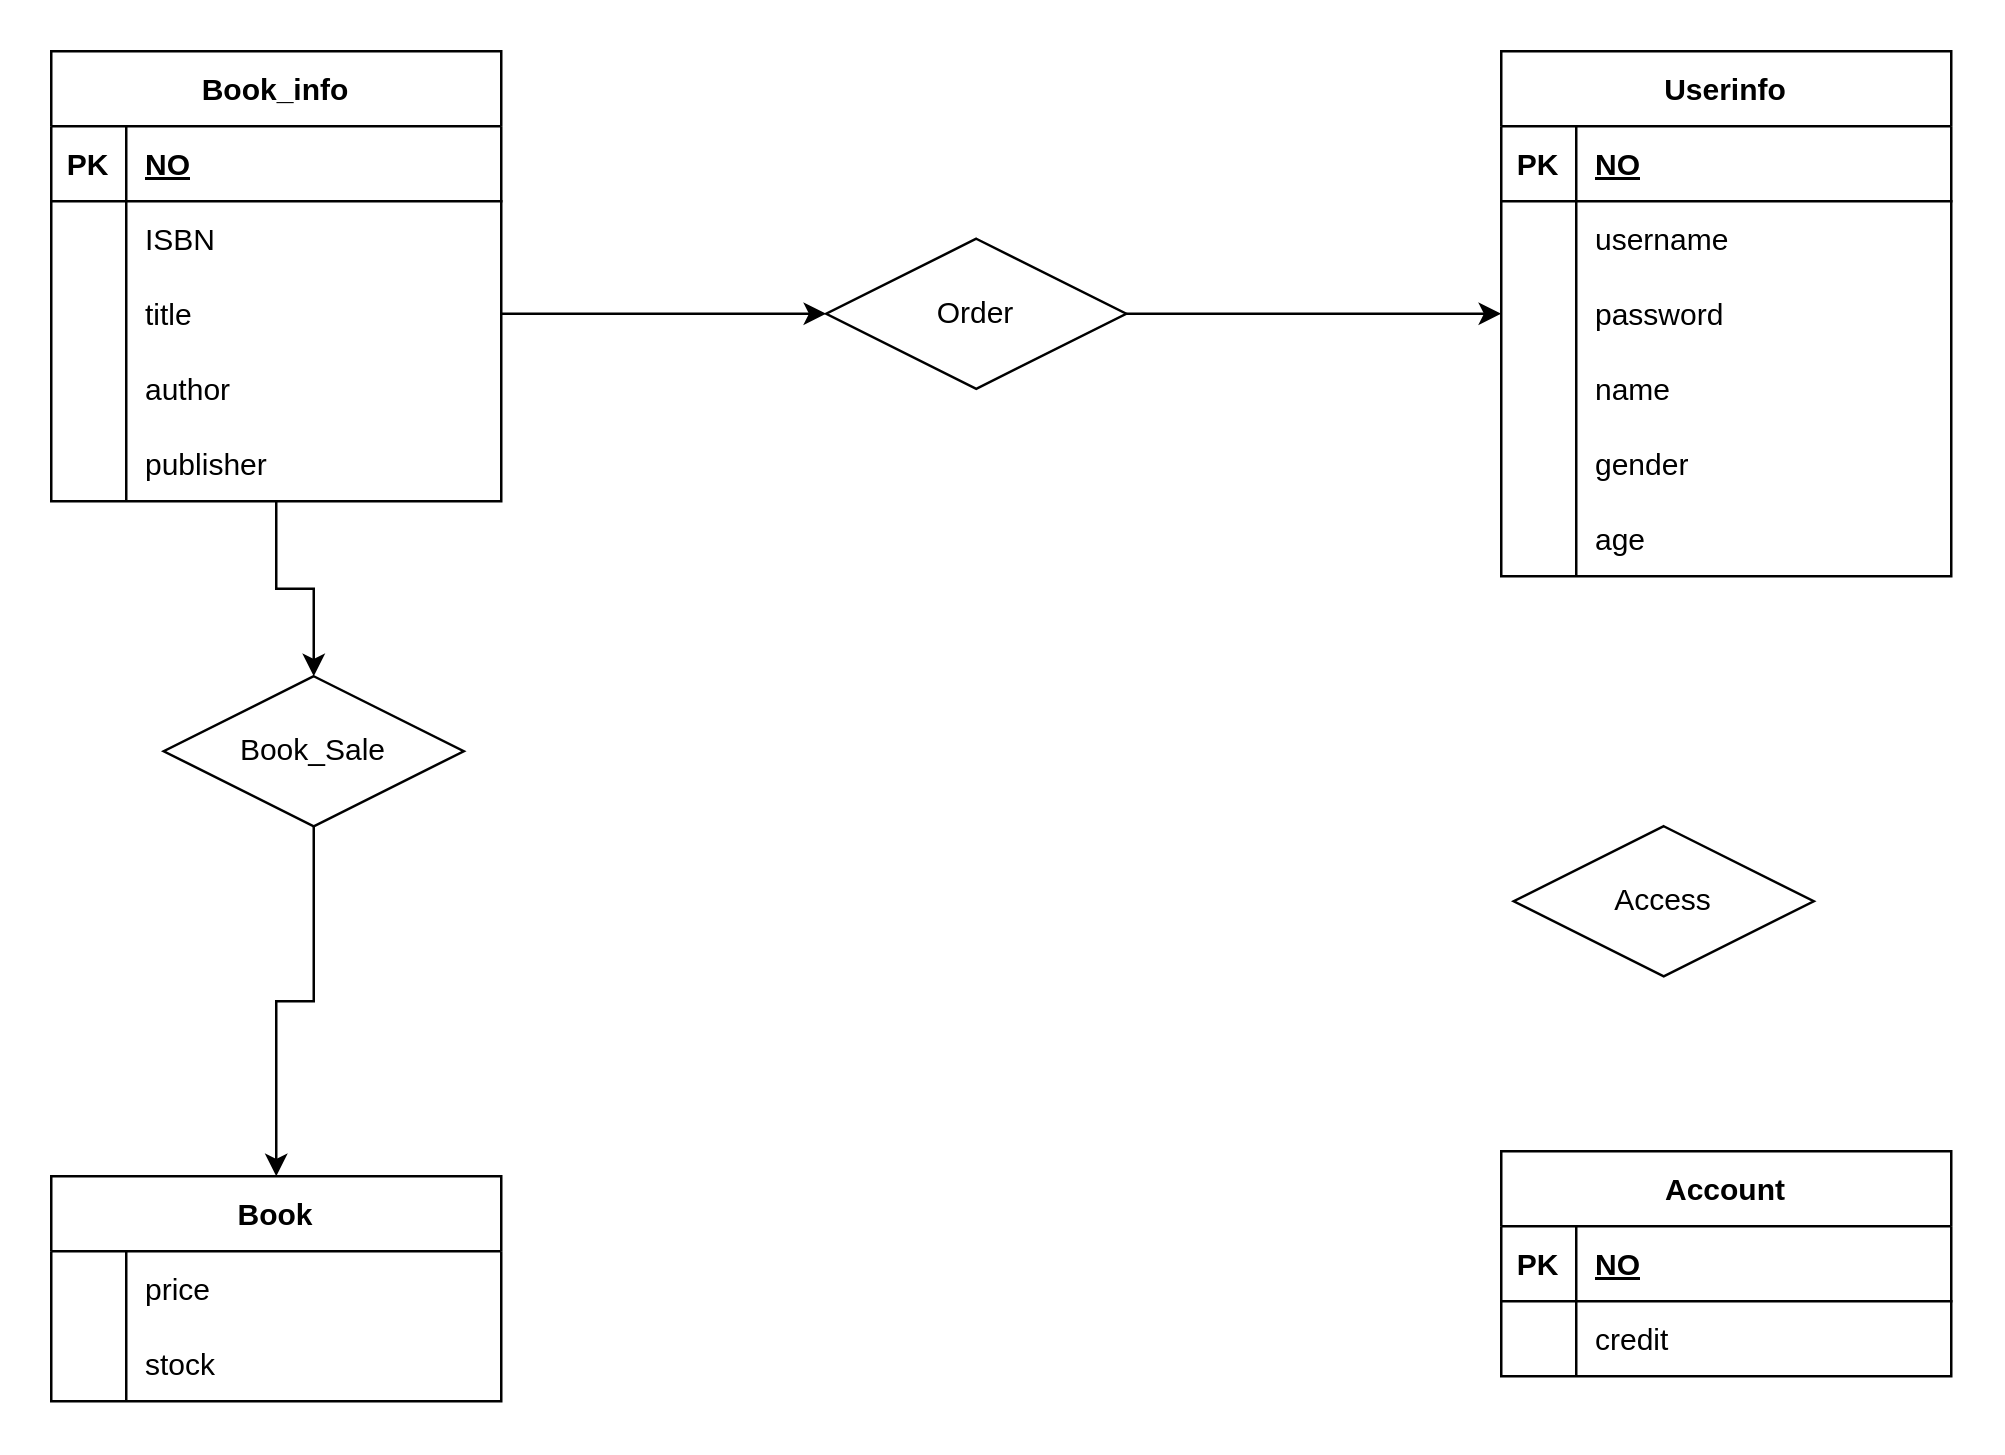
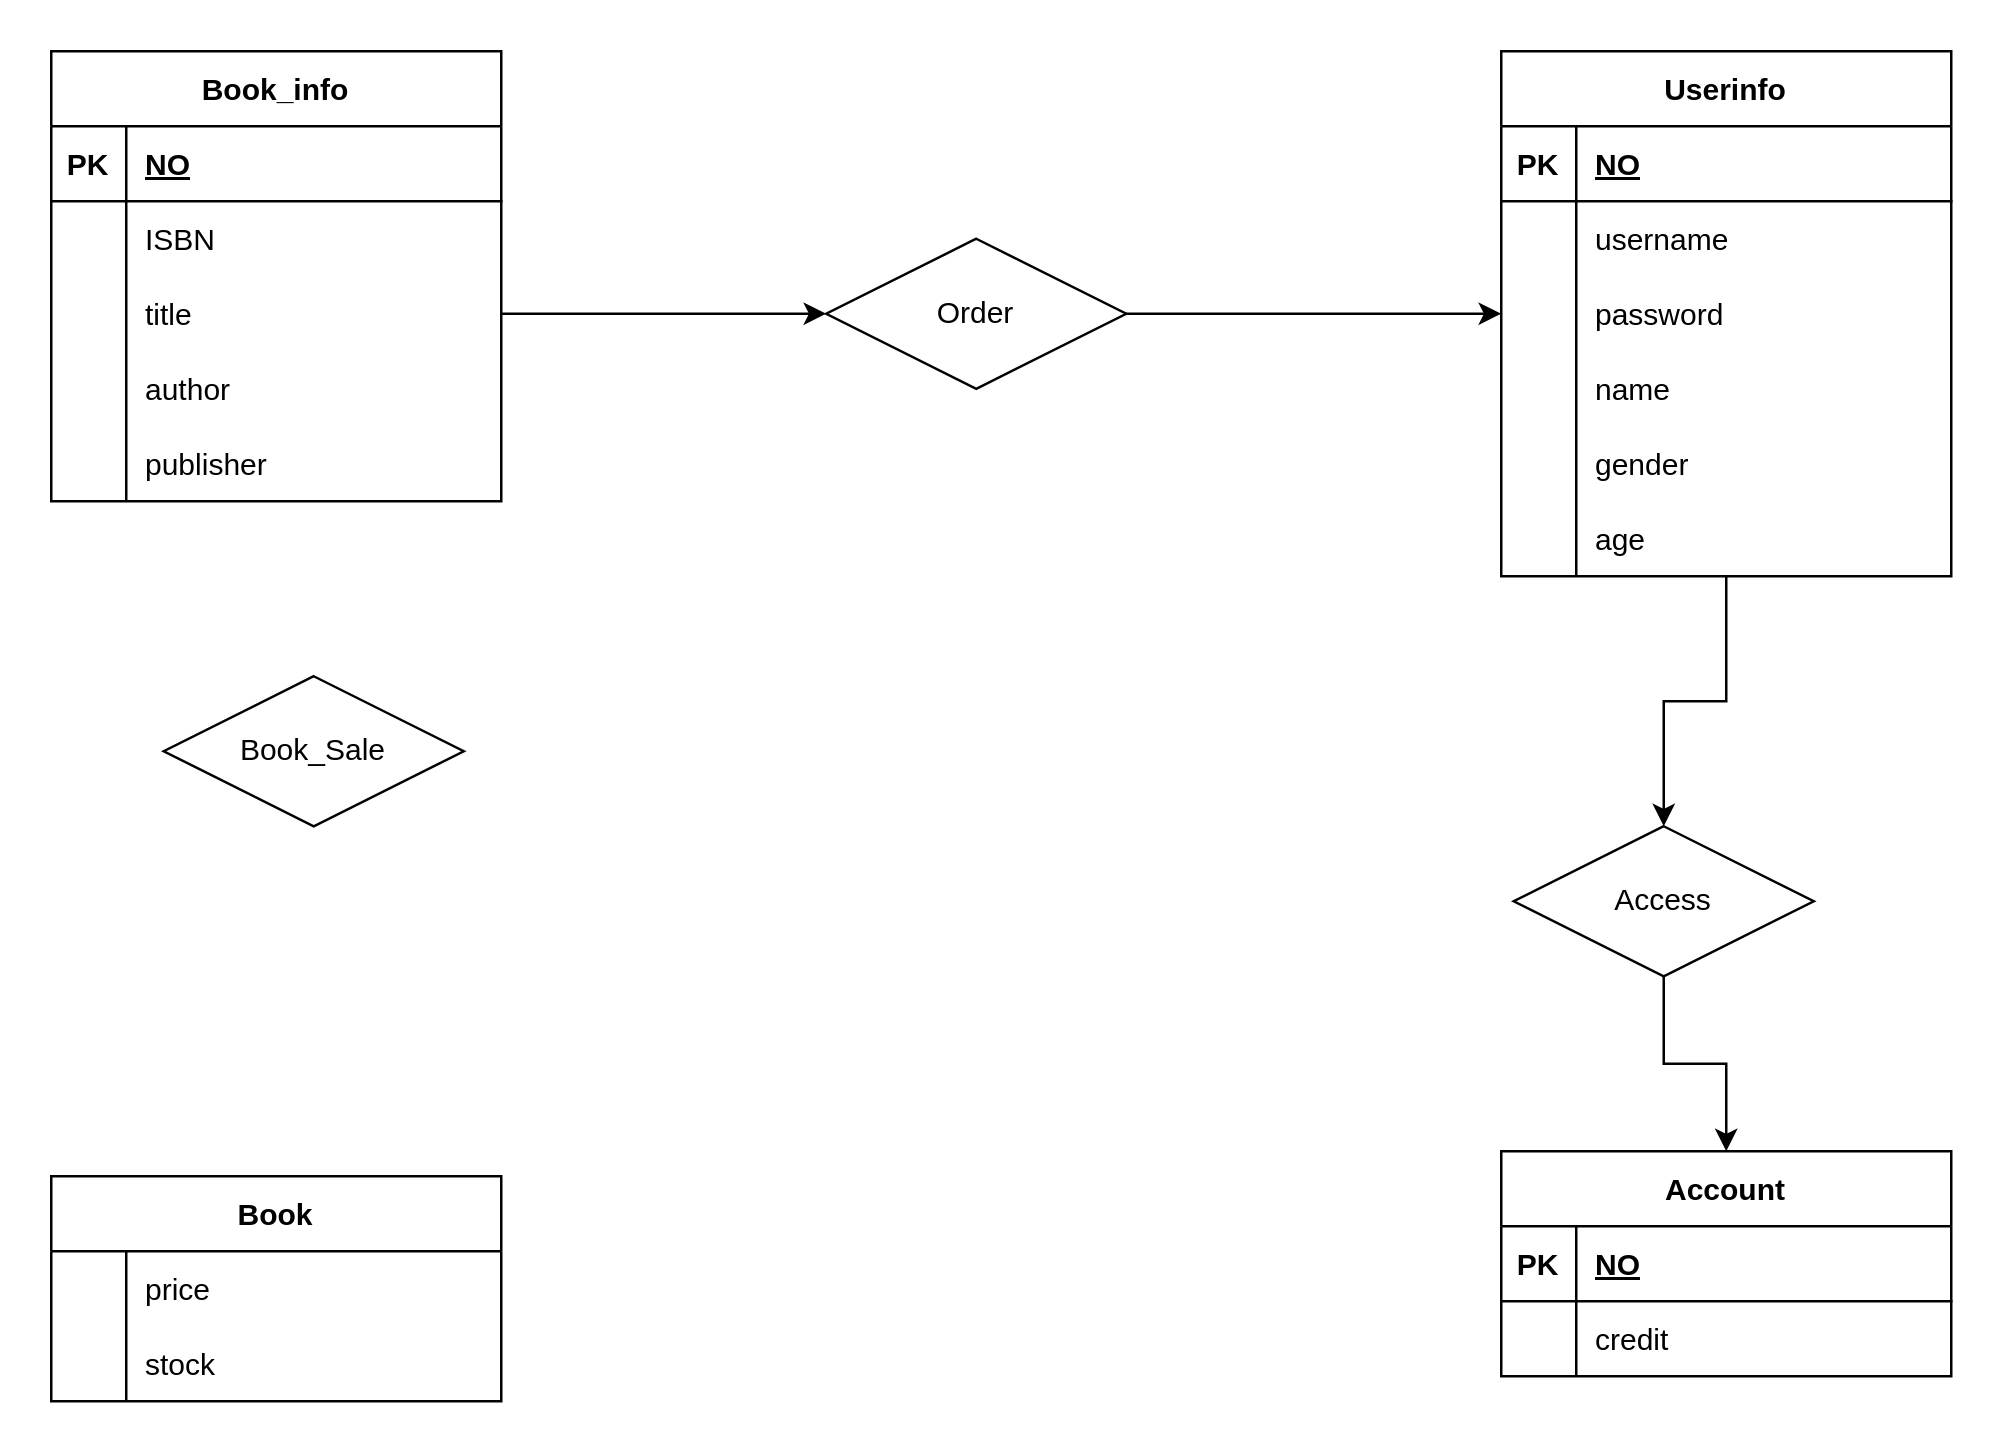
(289, 589) -> none
none -> (1701, 701)
(304, 1001) -> none
none -> (1687, 1064)
